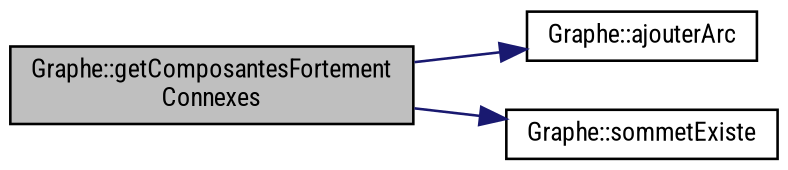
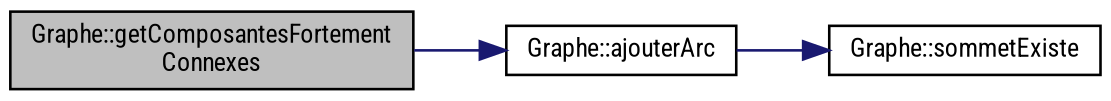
(447, 112) -> (770, 50)
